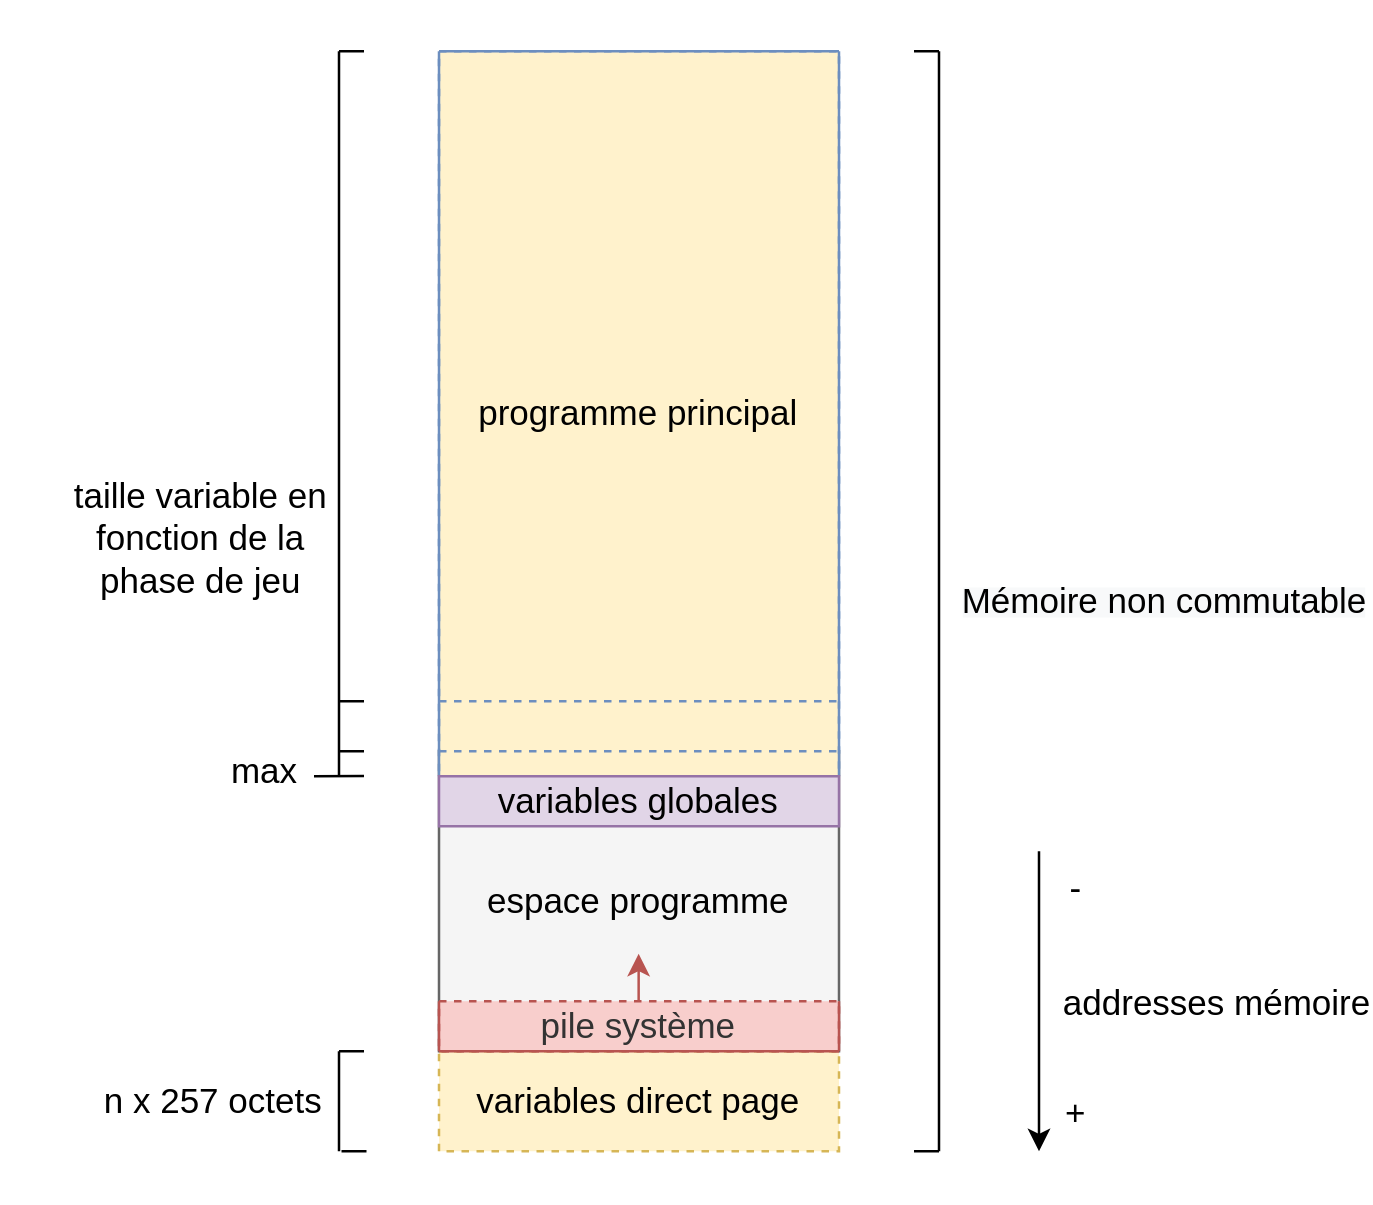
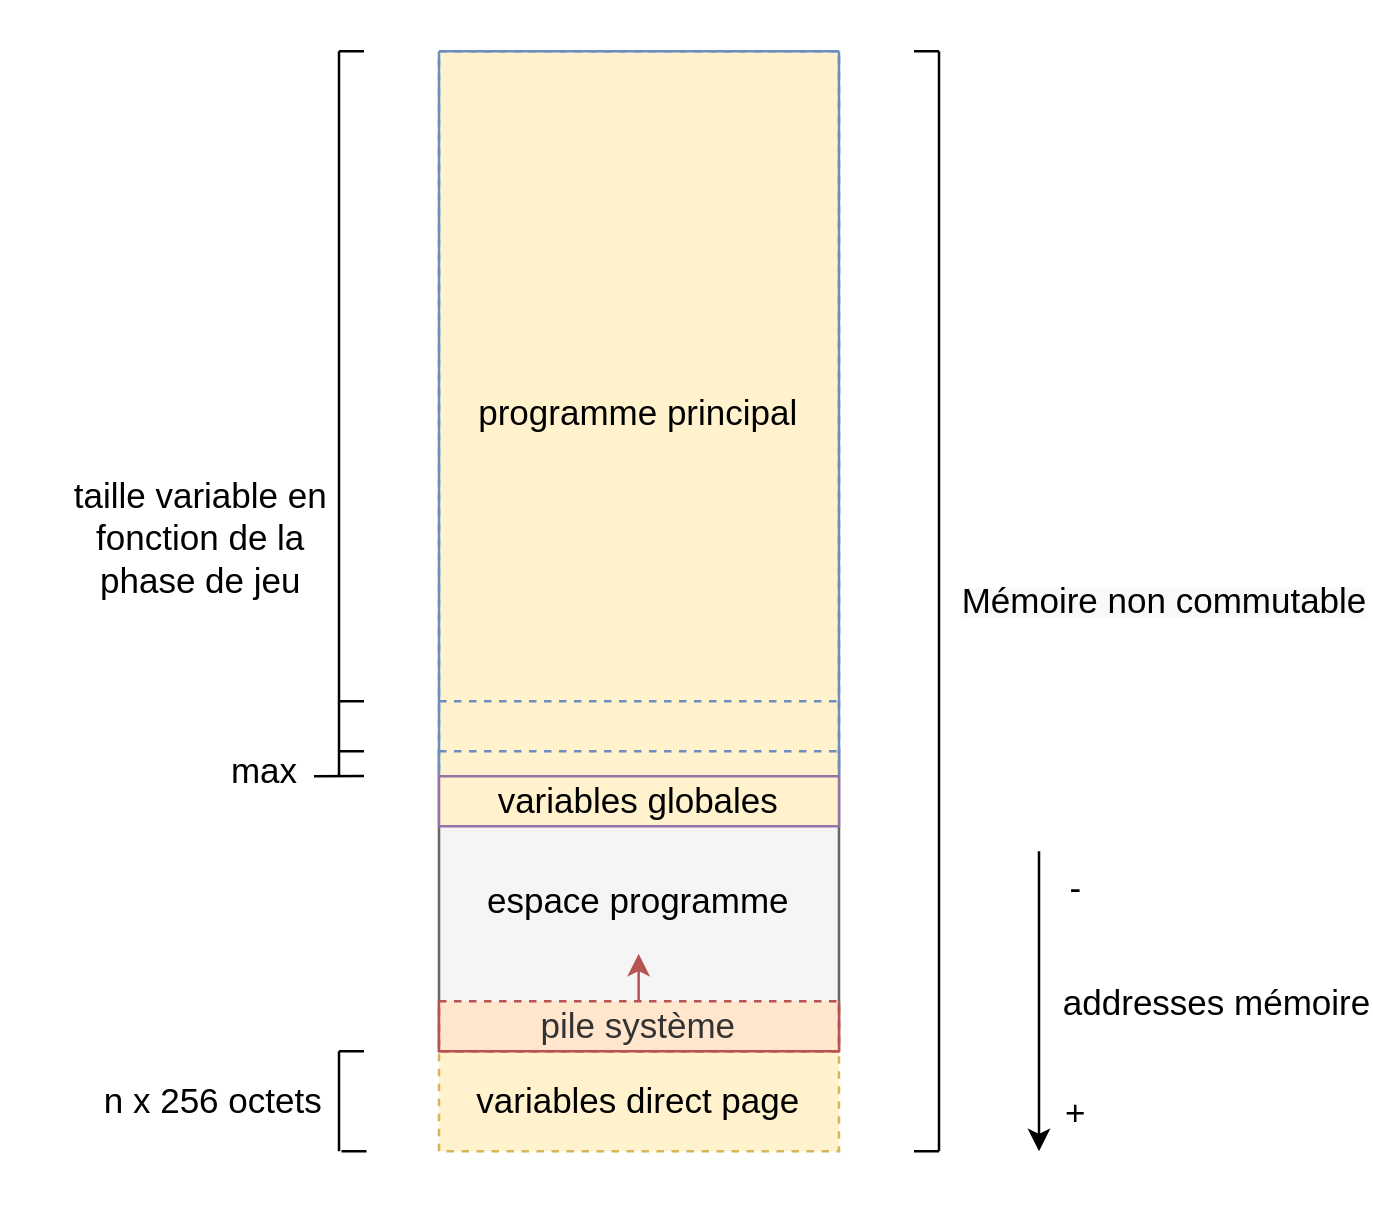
(639, 801) -> (639, 801)
(639, 1026) -> (639, 1026)
(214, 1101) -> (214, 1101)
